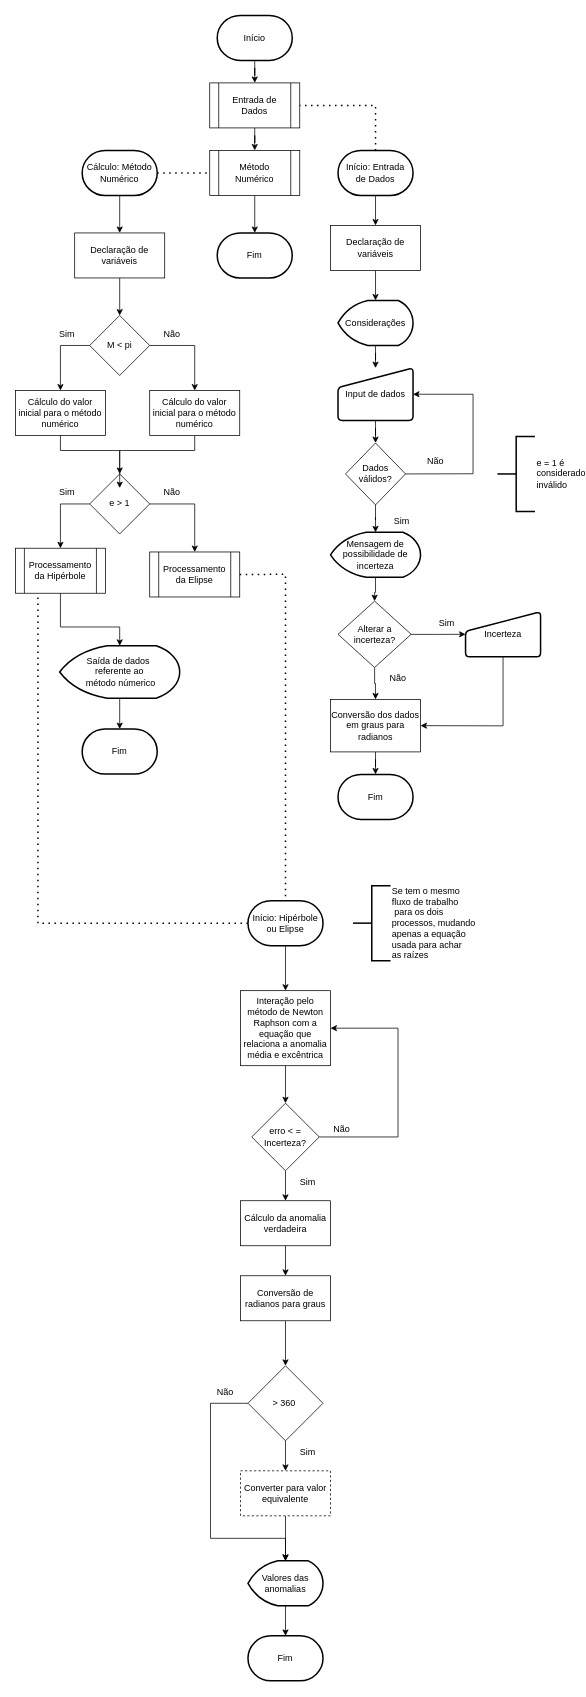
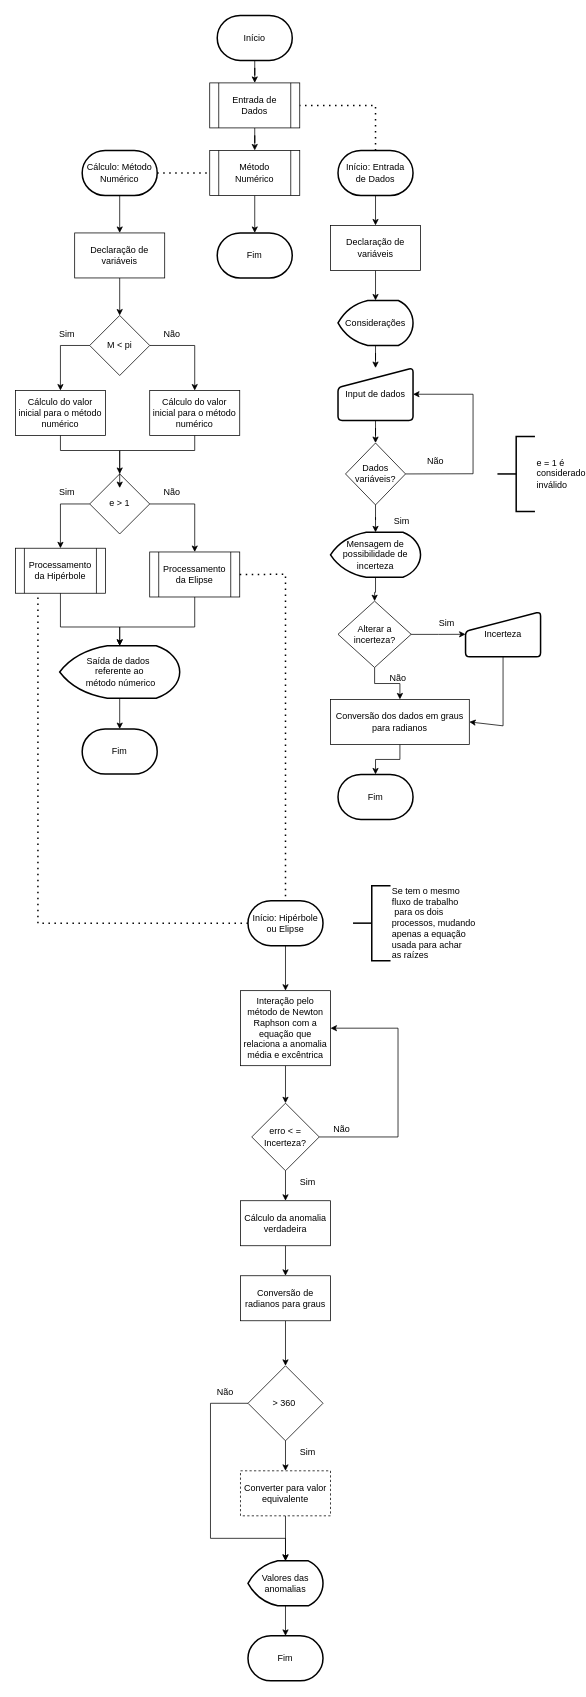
(375, 474) -> (375, 474)
none -> (173, 627)
(375, 725) -> (400, 722)
